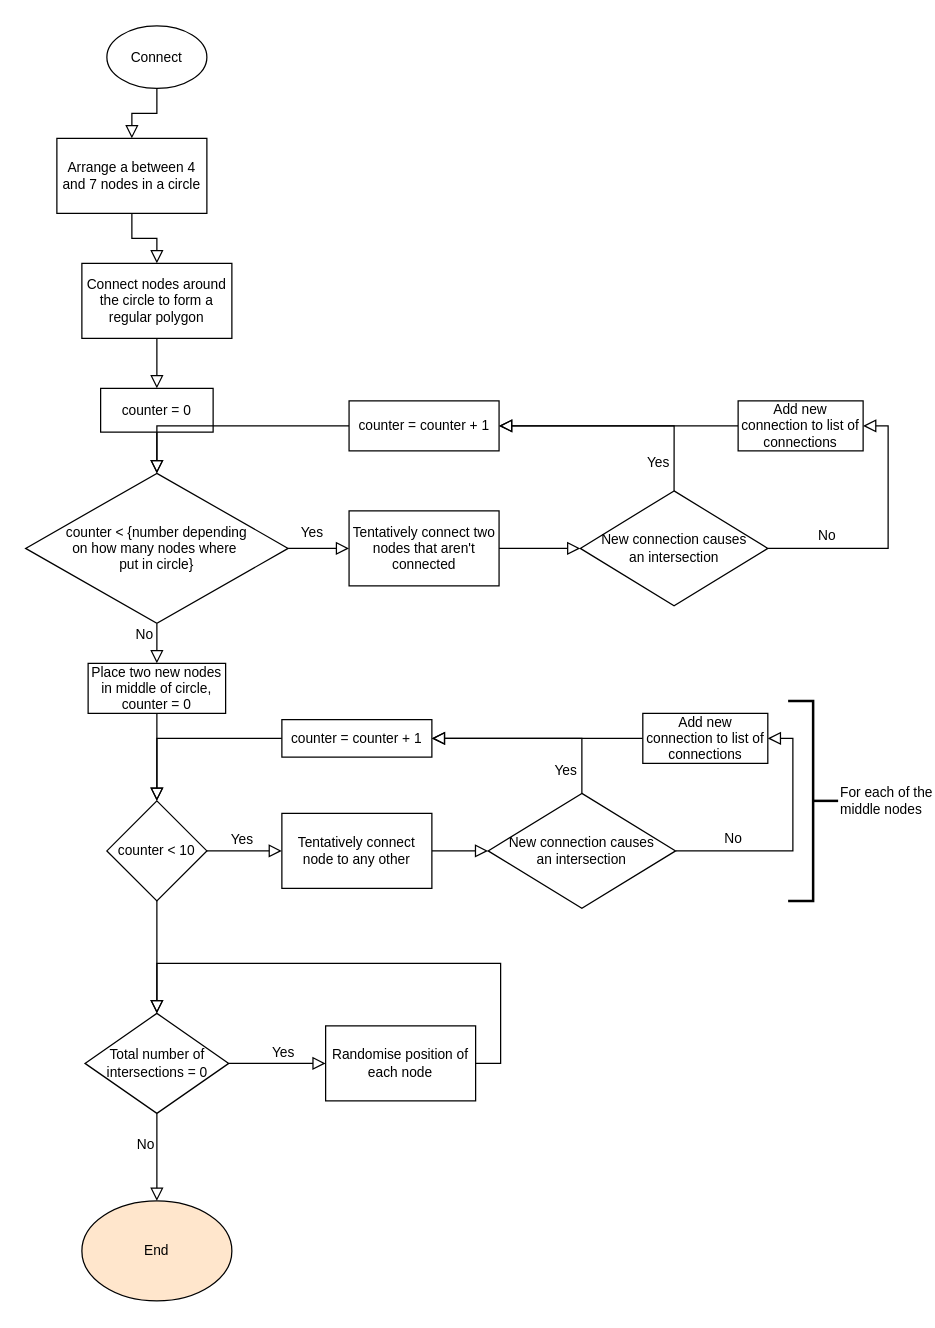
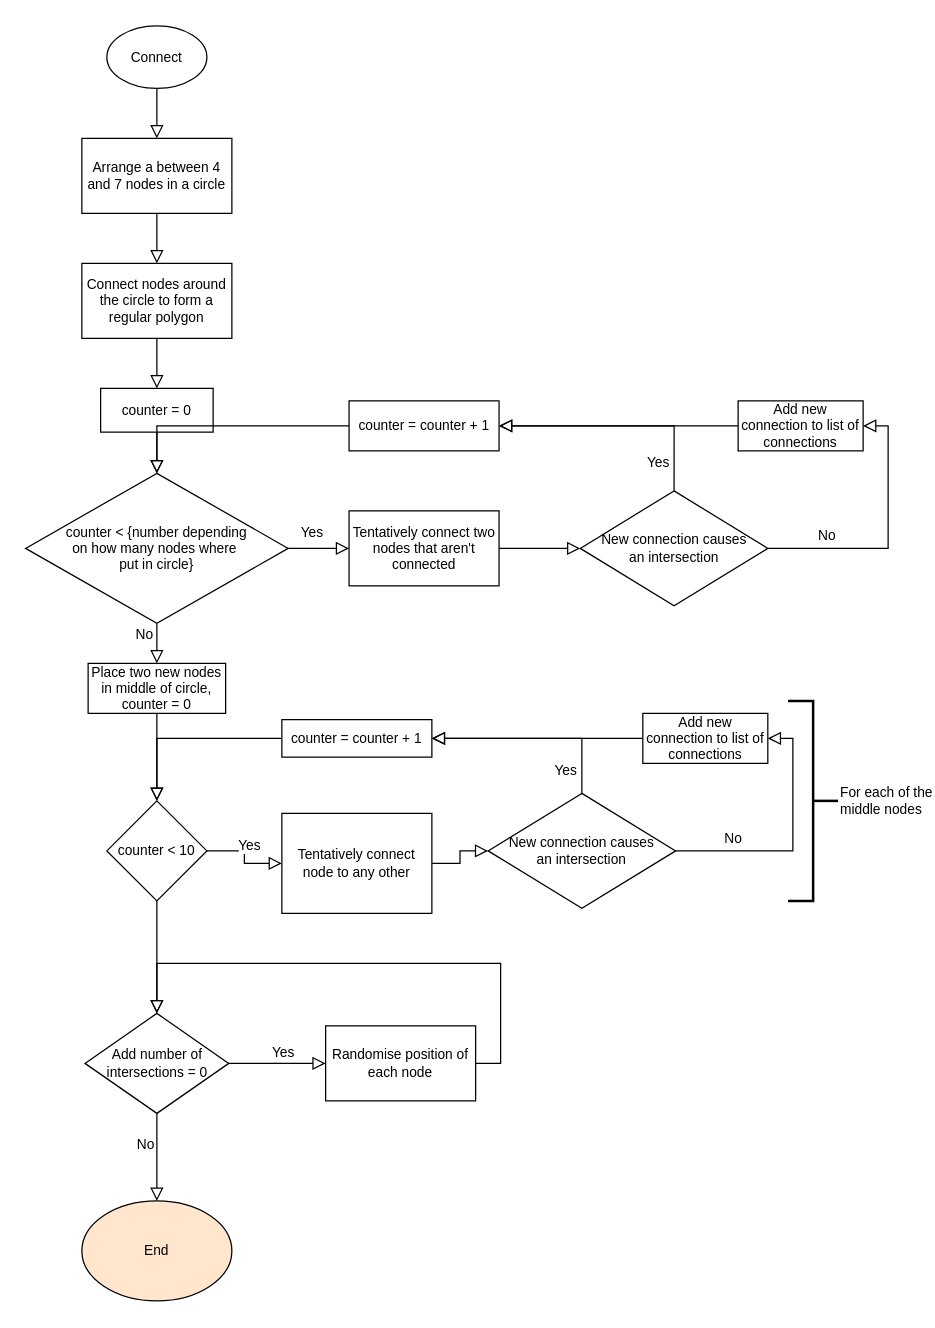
(132, 176) -> (157, 176)
(357, 851) -> (357, 863)
(158, 1063) -> (158, 1063)
